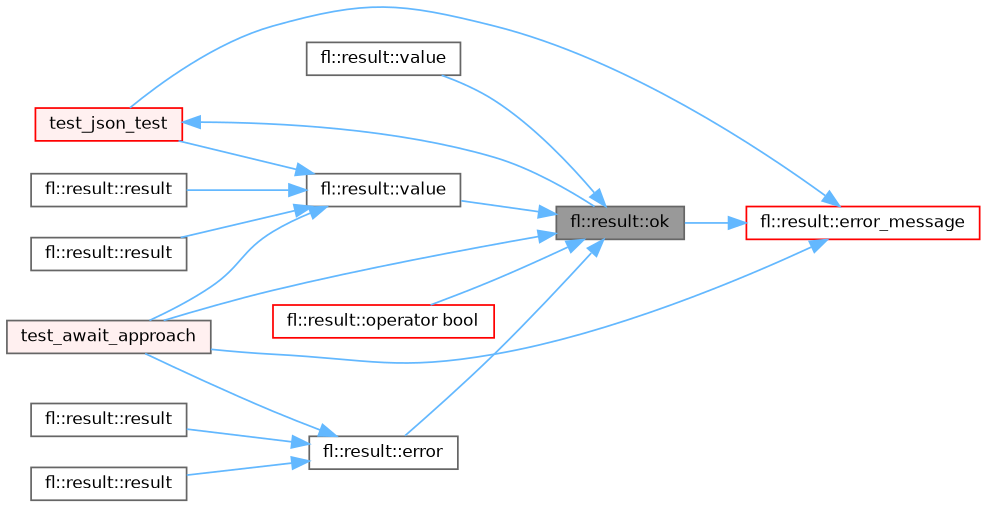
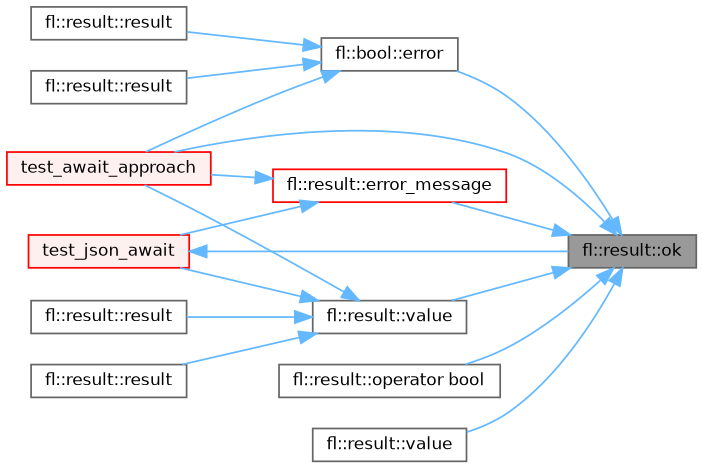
(109, 124) -> (109, 251)
(706, 223) -> (503, 216)
(384, 321) -> (390, 381)
(109, 337) -> (109, 168)
(384, 453) -> (390, 54)
